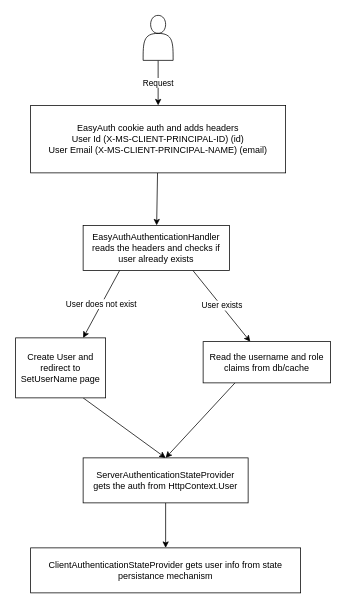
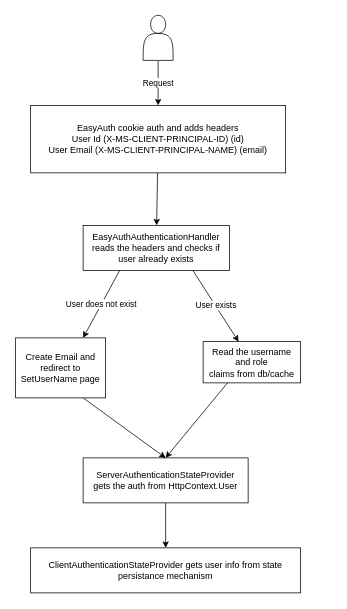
(267, 362) -> (252, 362)
(60, 368) -> (60, 368)
